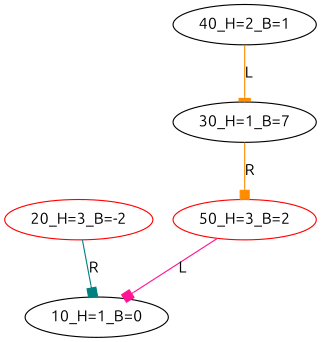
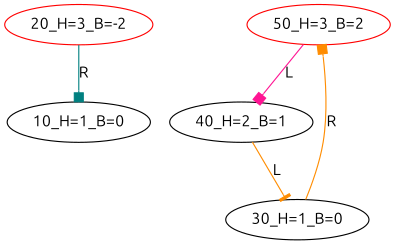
(245, 122) -> (297, 220)
(175, 265) -> (284, 69)
